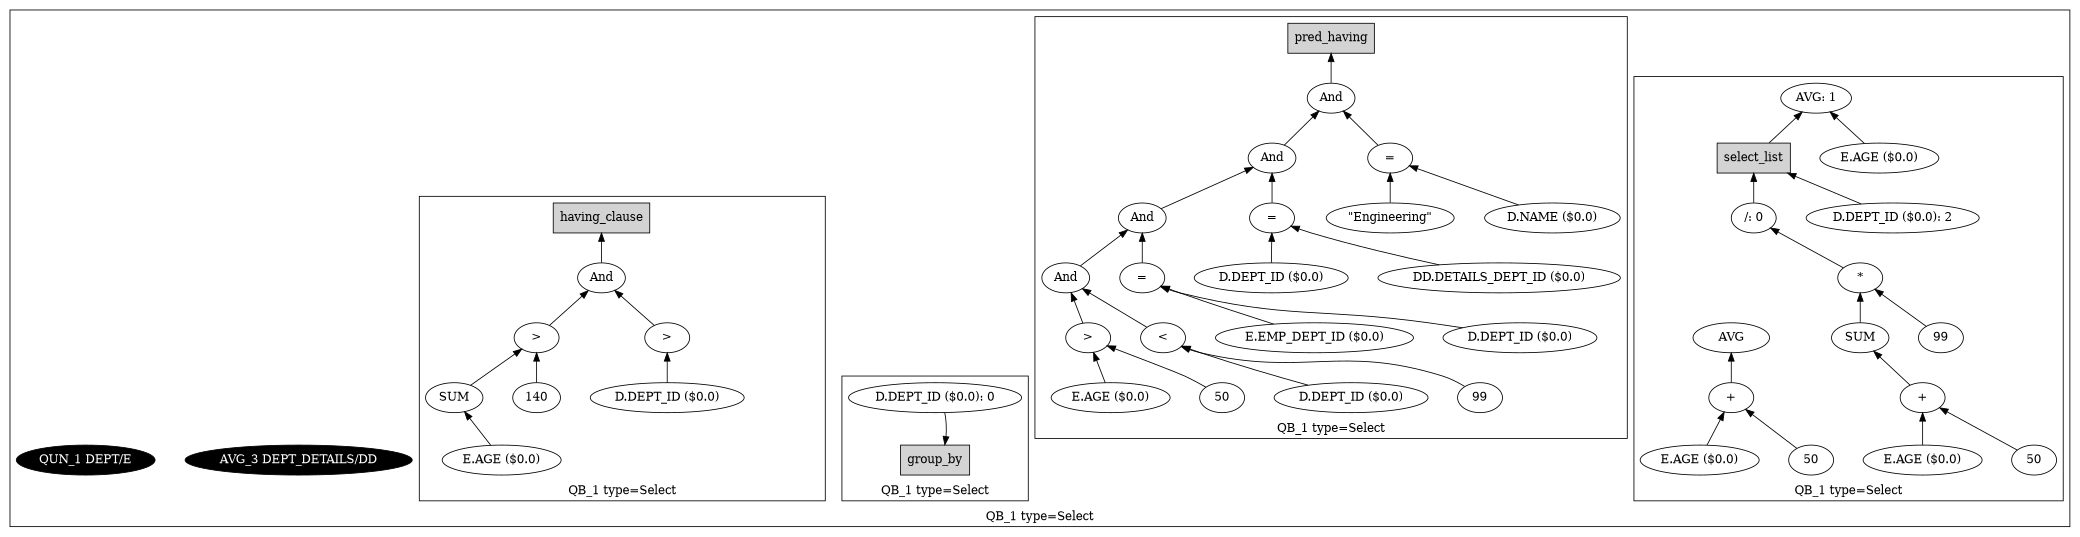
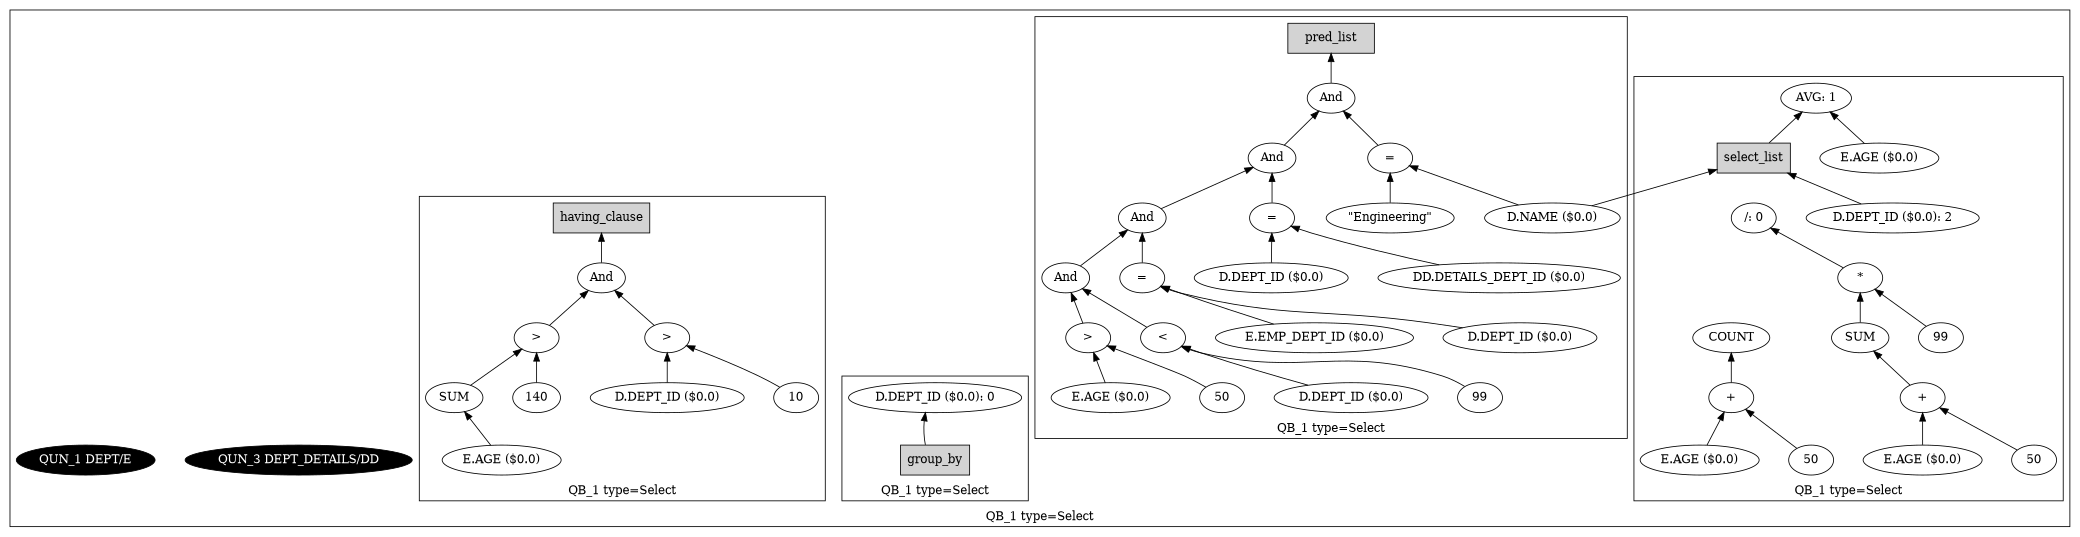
(1331, 38) -> (1331, 38)
(1754, 192) -> (1650, 189)
(1731, 338) -> (1731, 338)
none -> (796, 398)
(946, 425) -> (924, 433)
(299, 460) -> (299, 460)
